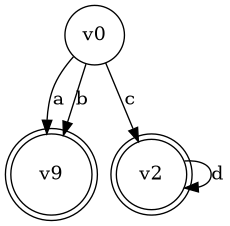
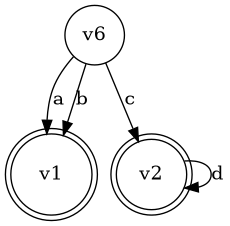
(95, 35) -> (95, 35)
(51, 175) -> (51, 175)
